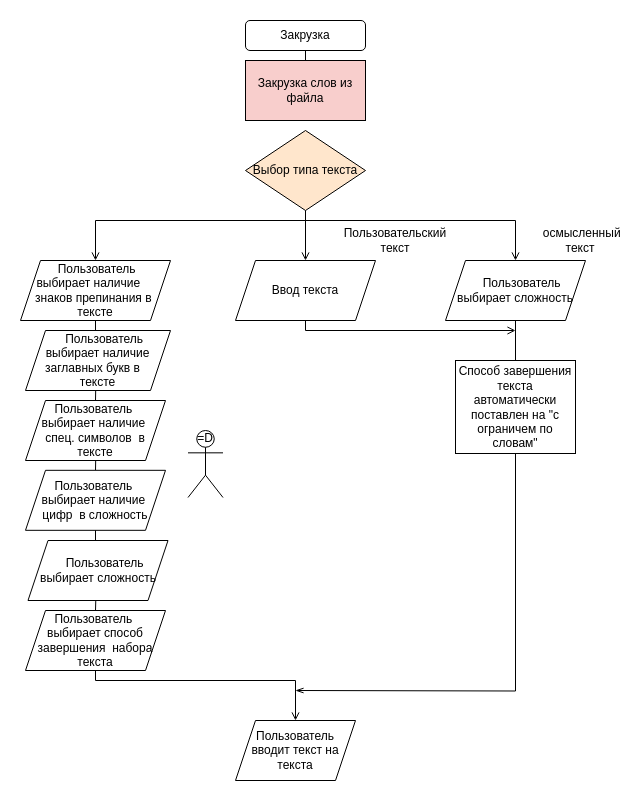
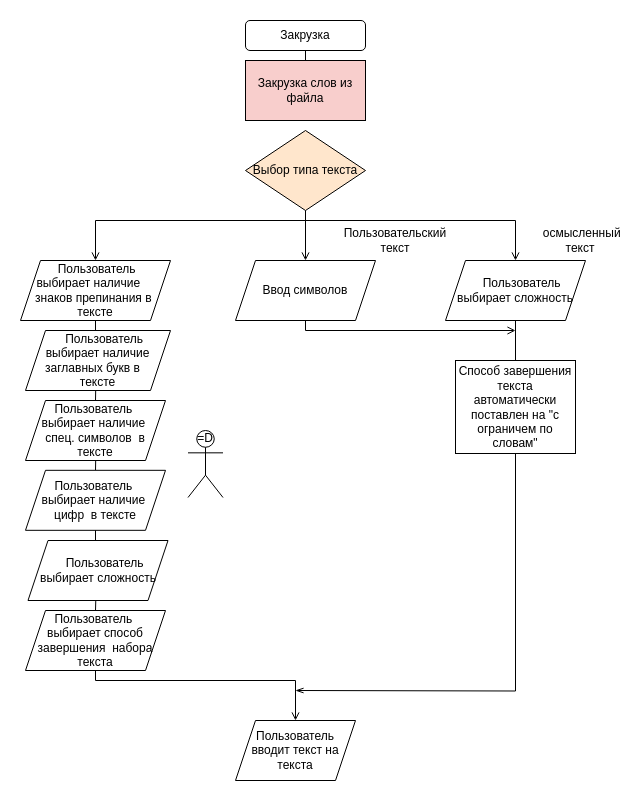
(306, 291) -> (306, 291)
(96, 501) -> (96, 501)
